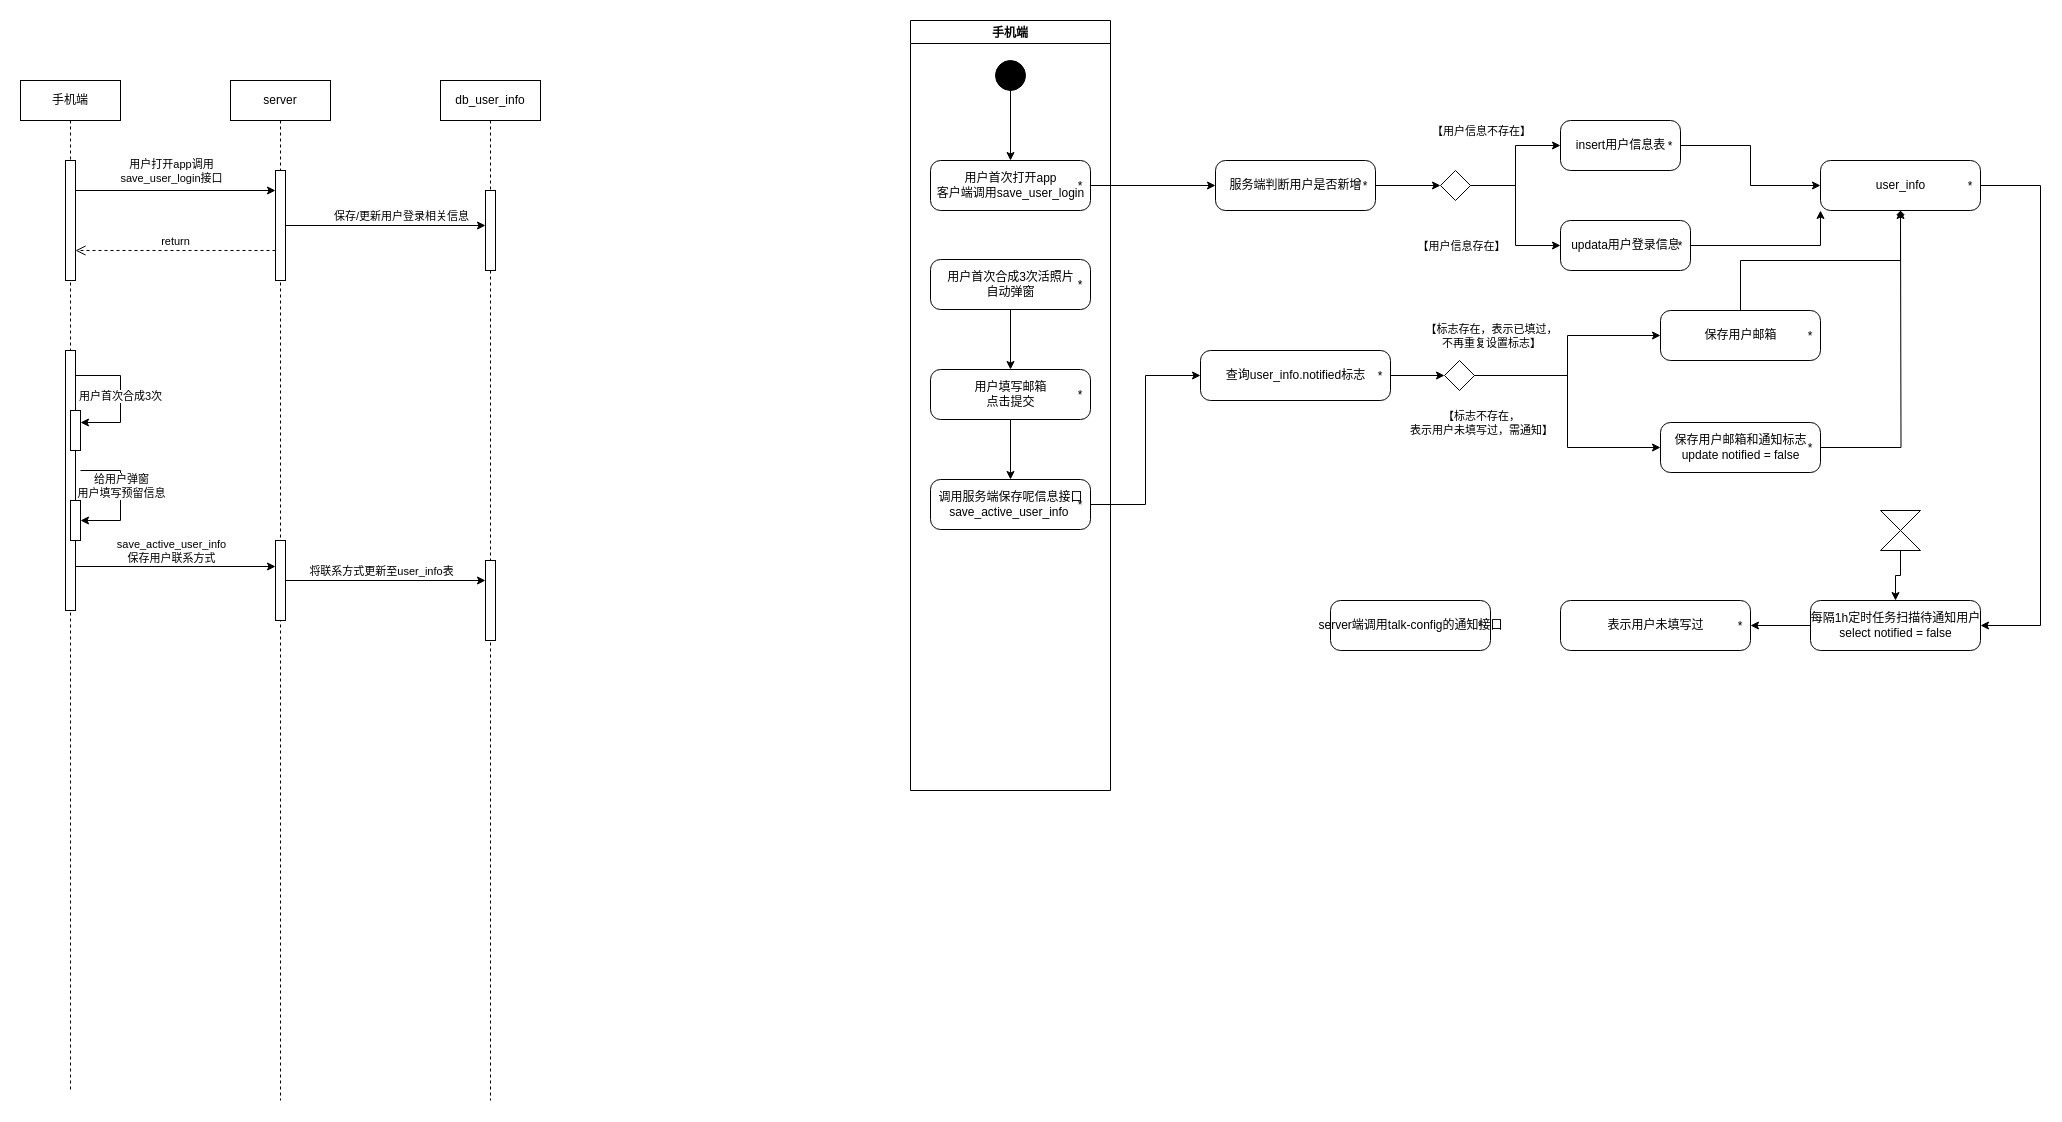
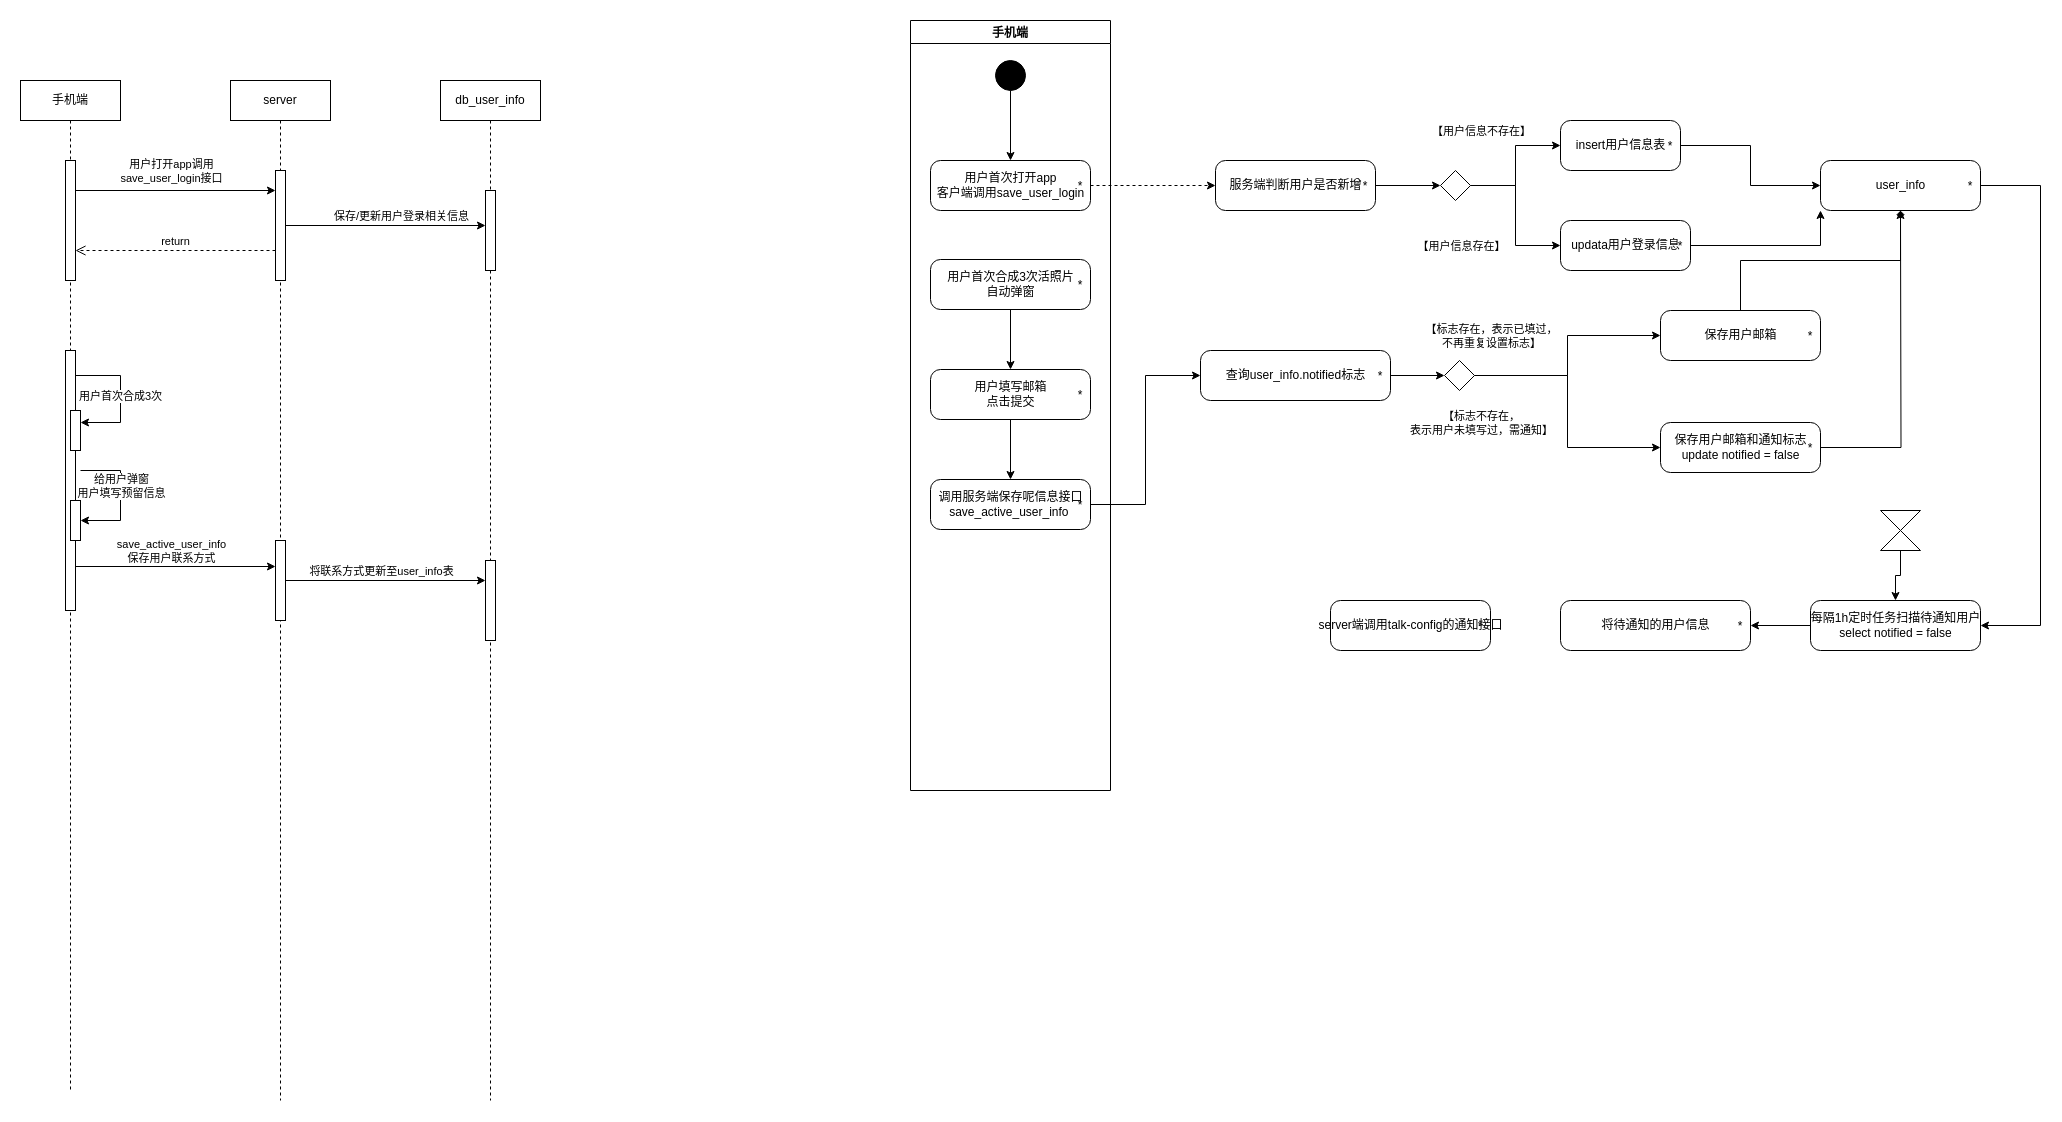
(1150, 186) -> (1150, 186)
(1656, 626) -> (1656, 626)
